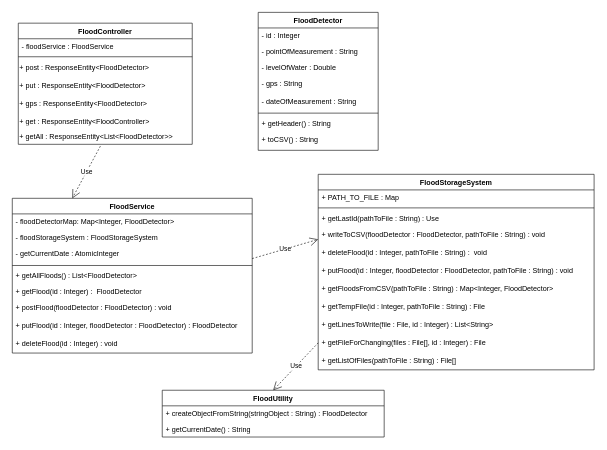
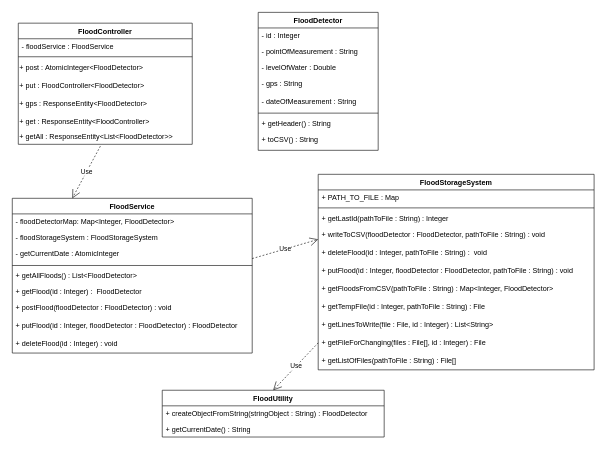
(91, 68) -> (89, 68)
(89, 86) -> (90, 86)
(389, 219) -> (397, 219)
